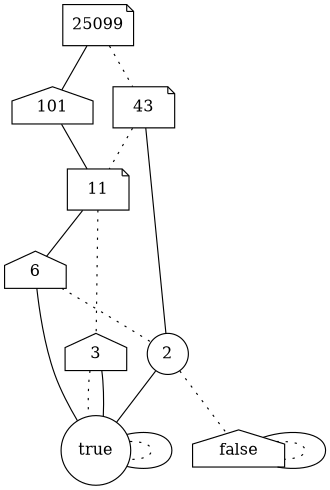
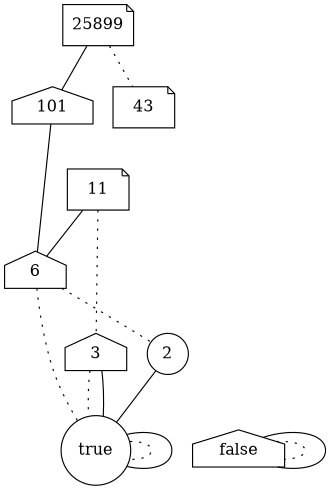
(98, 25) -> (98, 25)
(74, 147) -> (44, 188)
(121, 149) -> none
(156, 231) -> none
(49, 357) -> (49, 357)
(203, 402) -> none
